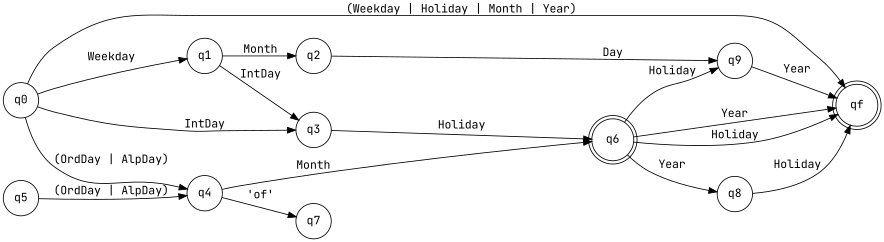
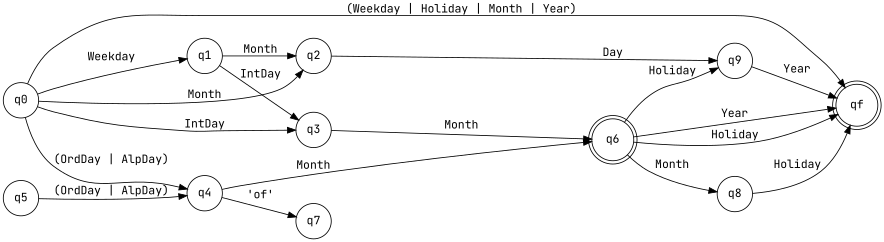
none -> (171, 103)
(462, 125) -> (462, 125)
(672, 165) -> (672, 165)
